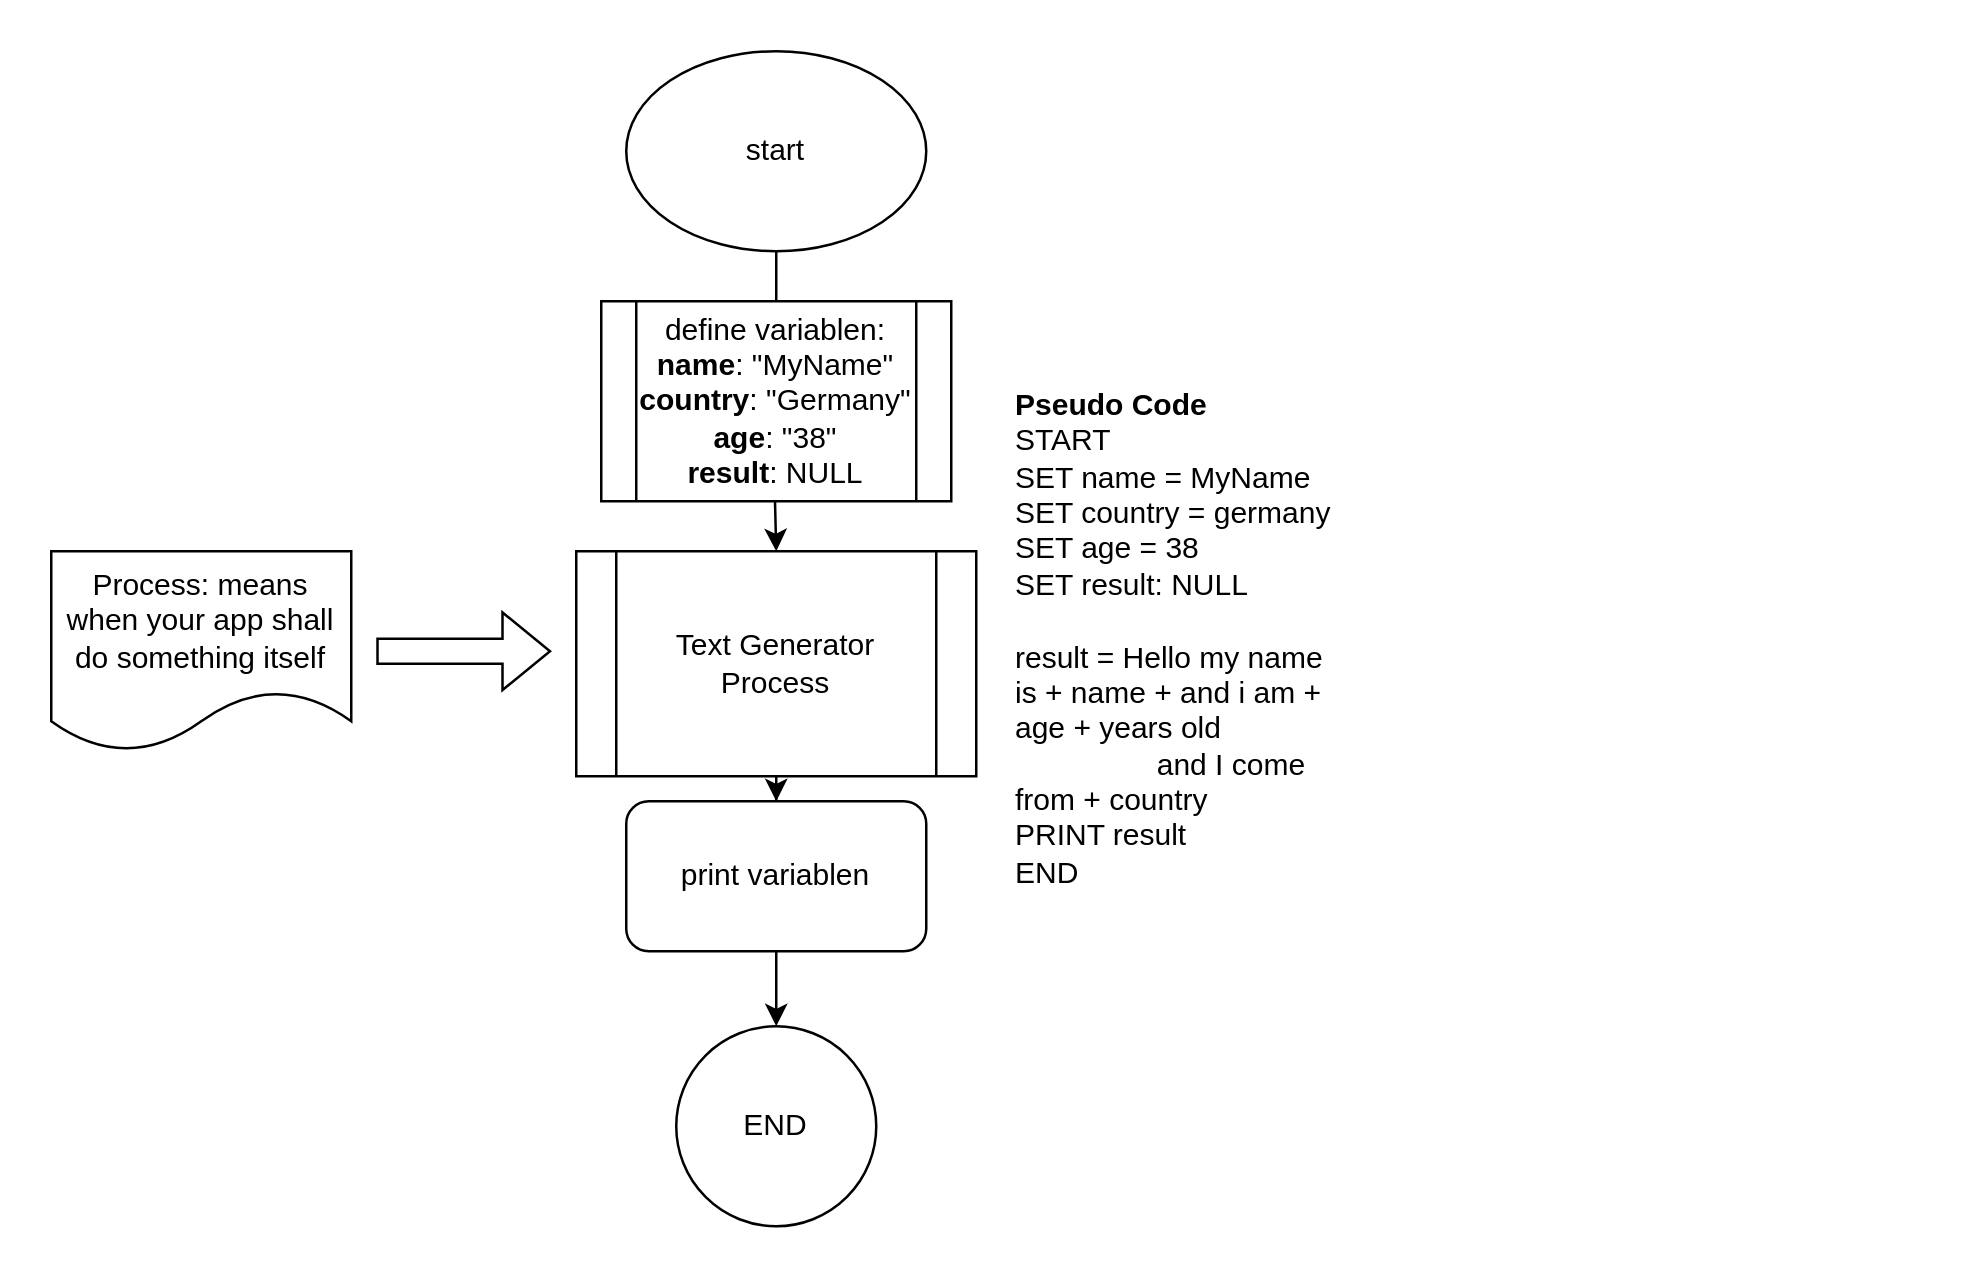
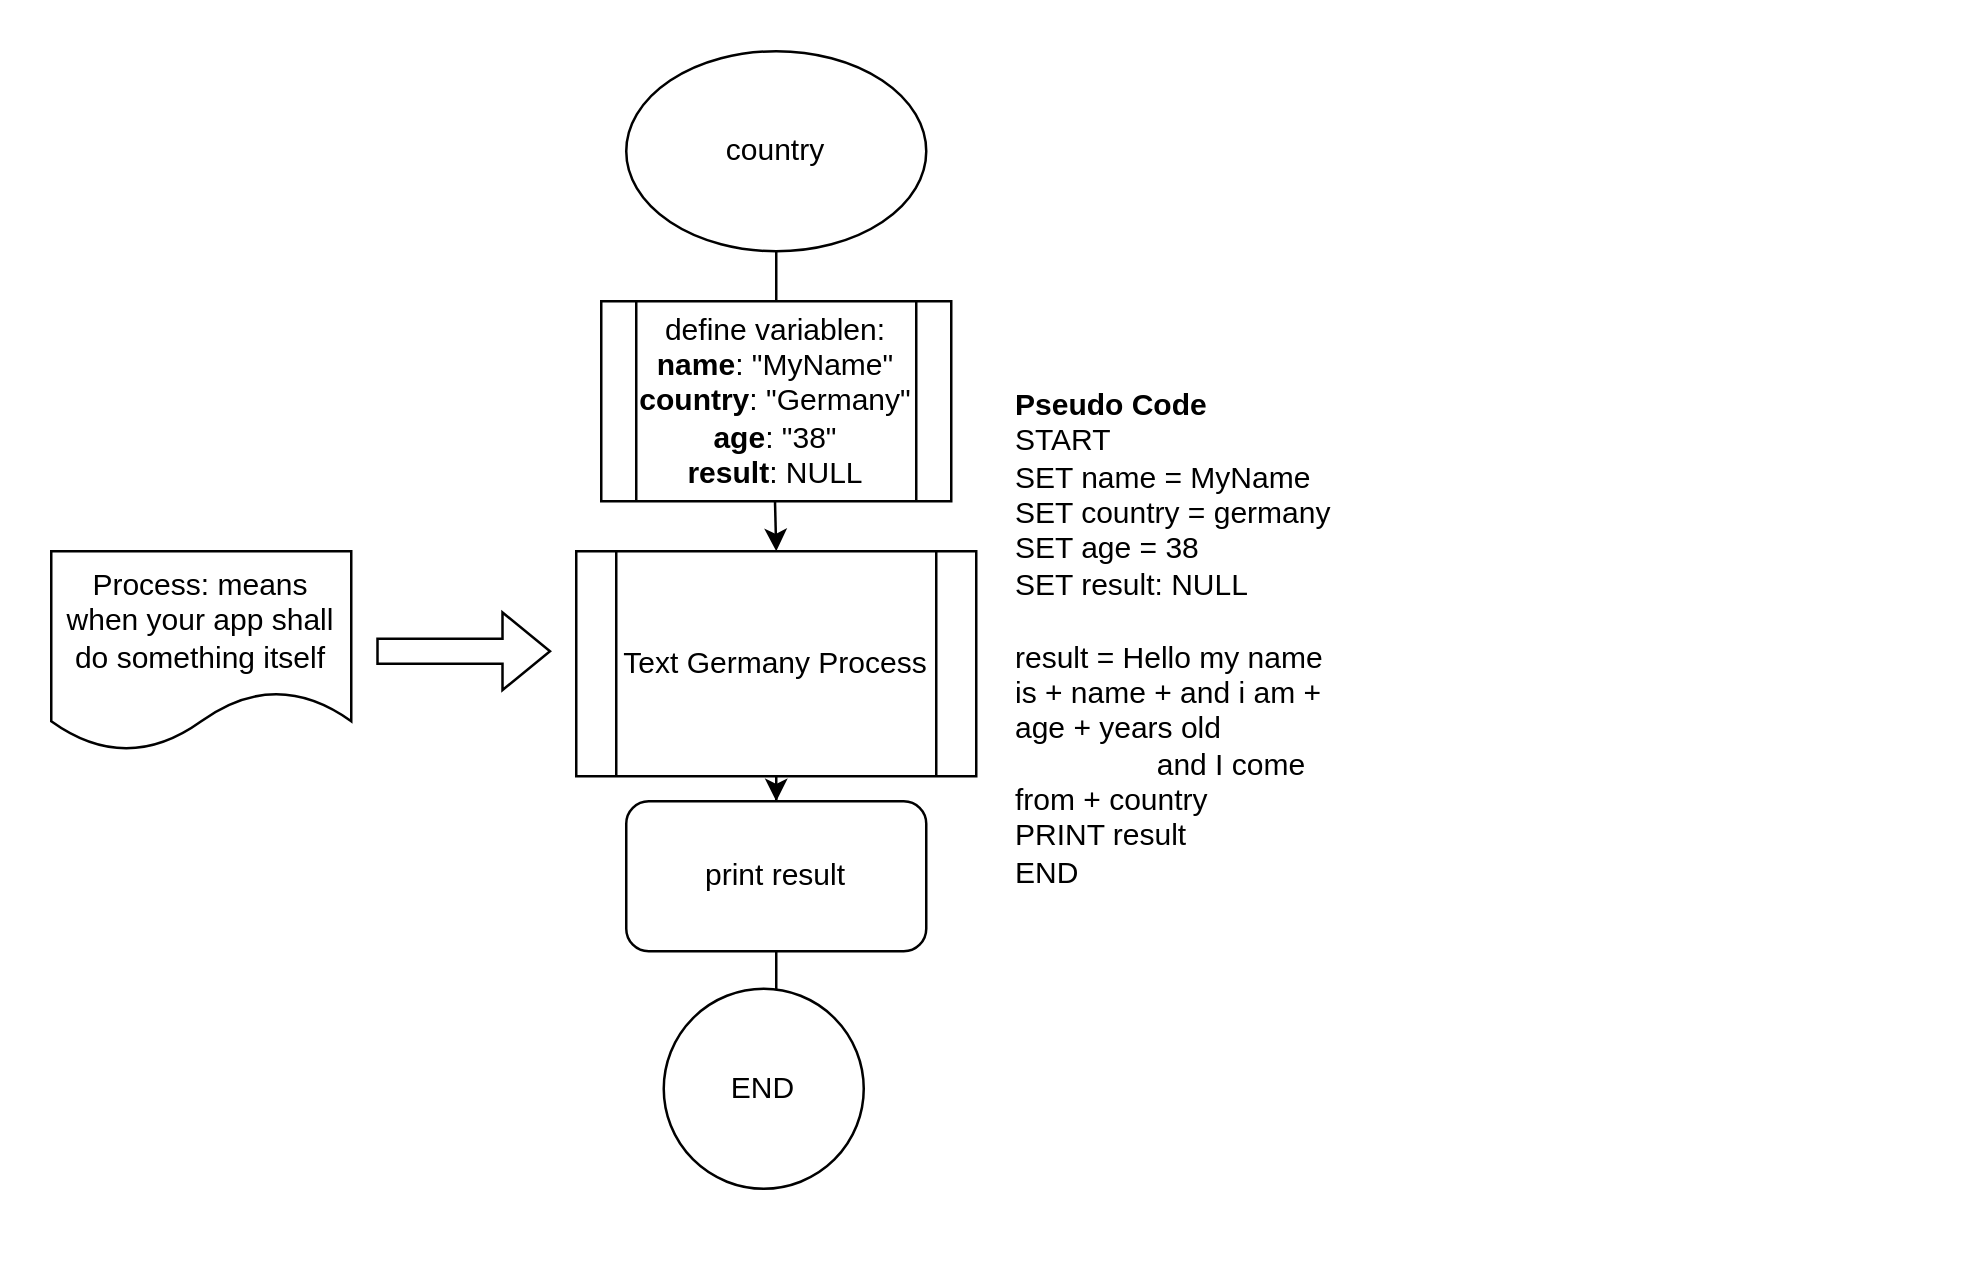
(776, 151) -> (776, 151)
(776, 664) -> (776, 664)
(776, 876) -> (776, 876)
(776, 1126) -> (764, 1089)
